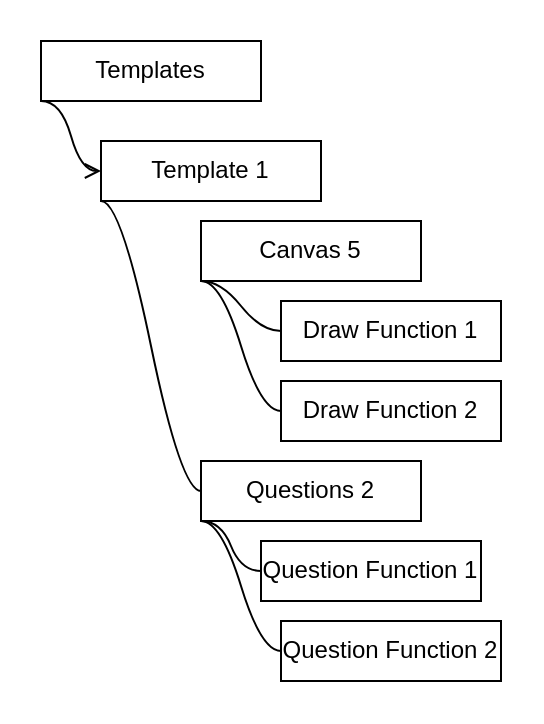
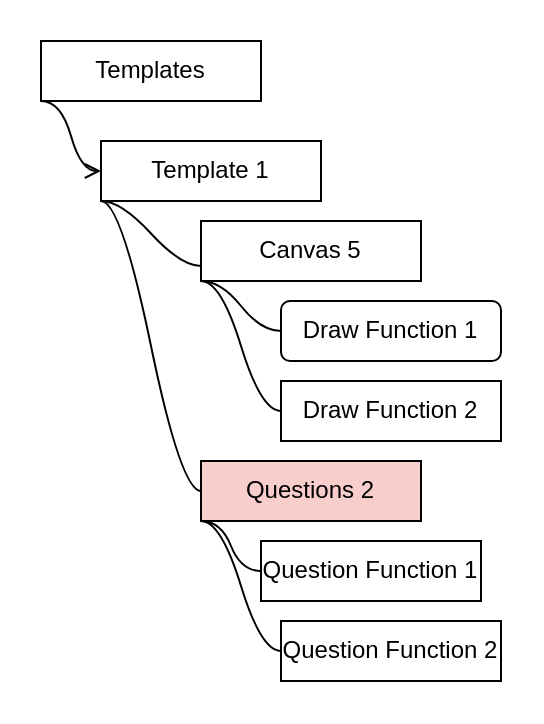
none -> (154, 237)
(391, 331) -> (391, 331)
(311, 491) -> (311, 491)
